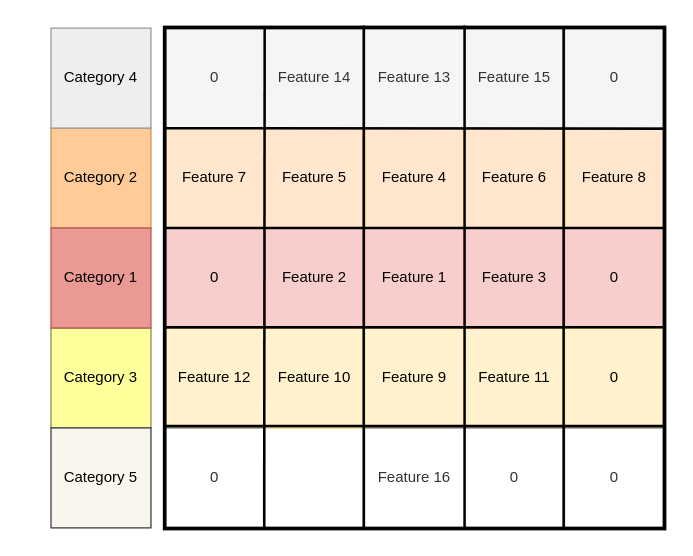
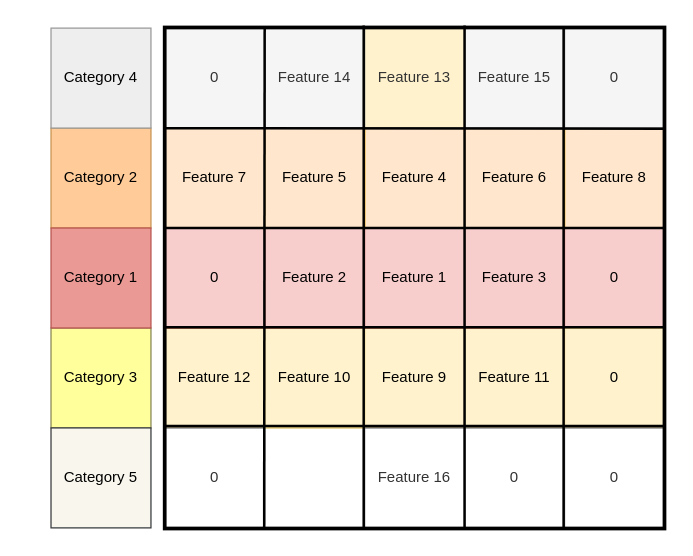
(414, 78) -> (414, 78)
